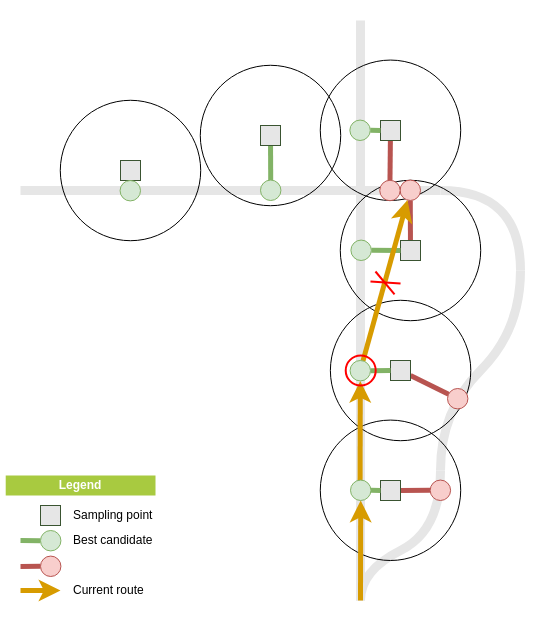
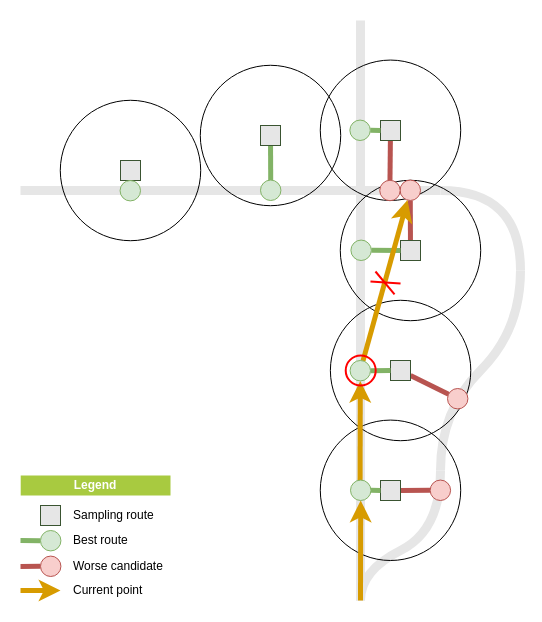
(81, 486) -> (96, 486)
(114, 516) -> (116, 516)
(117, 541) -> (106, 541)
none -> (121, 567)
(116, 591) -> (114, 591)
